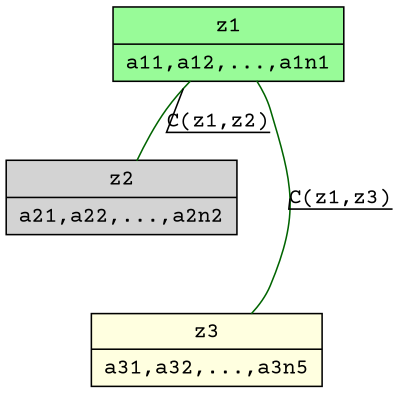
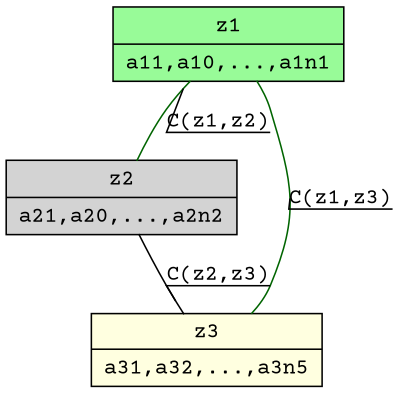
(228, 62) -> (228, 62)
(122, 215) -> (122, 215)
none -> (160, 275)
